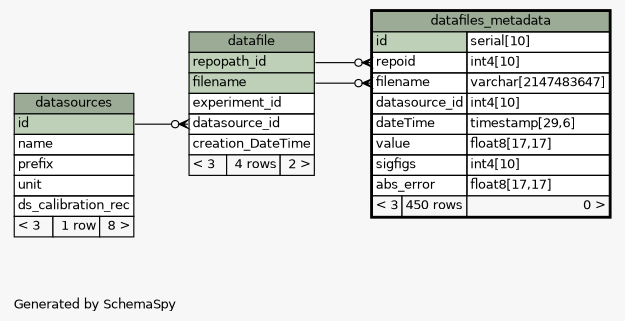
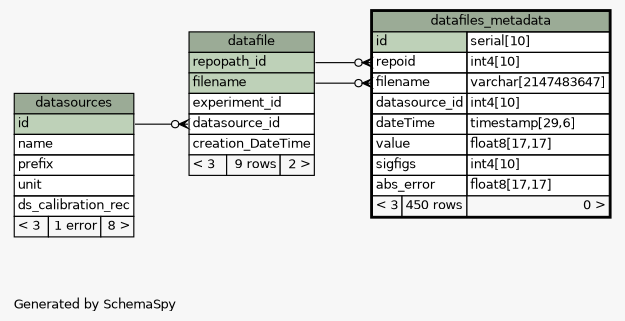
(256, 165) -> (256, 165)
(79, 226) -> (76, 226)
